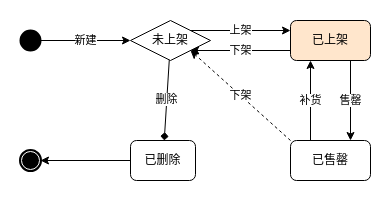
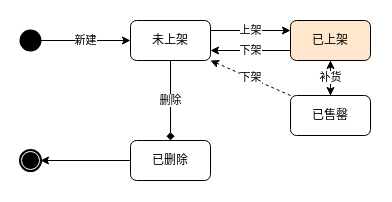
(171, 41) -> (171, 41)
(163, 161) -> (171, 161)
(331, 161) -> (331, 116)
